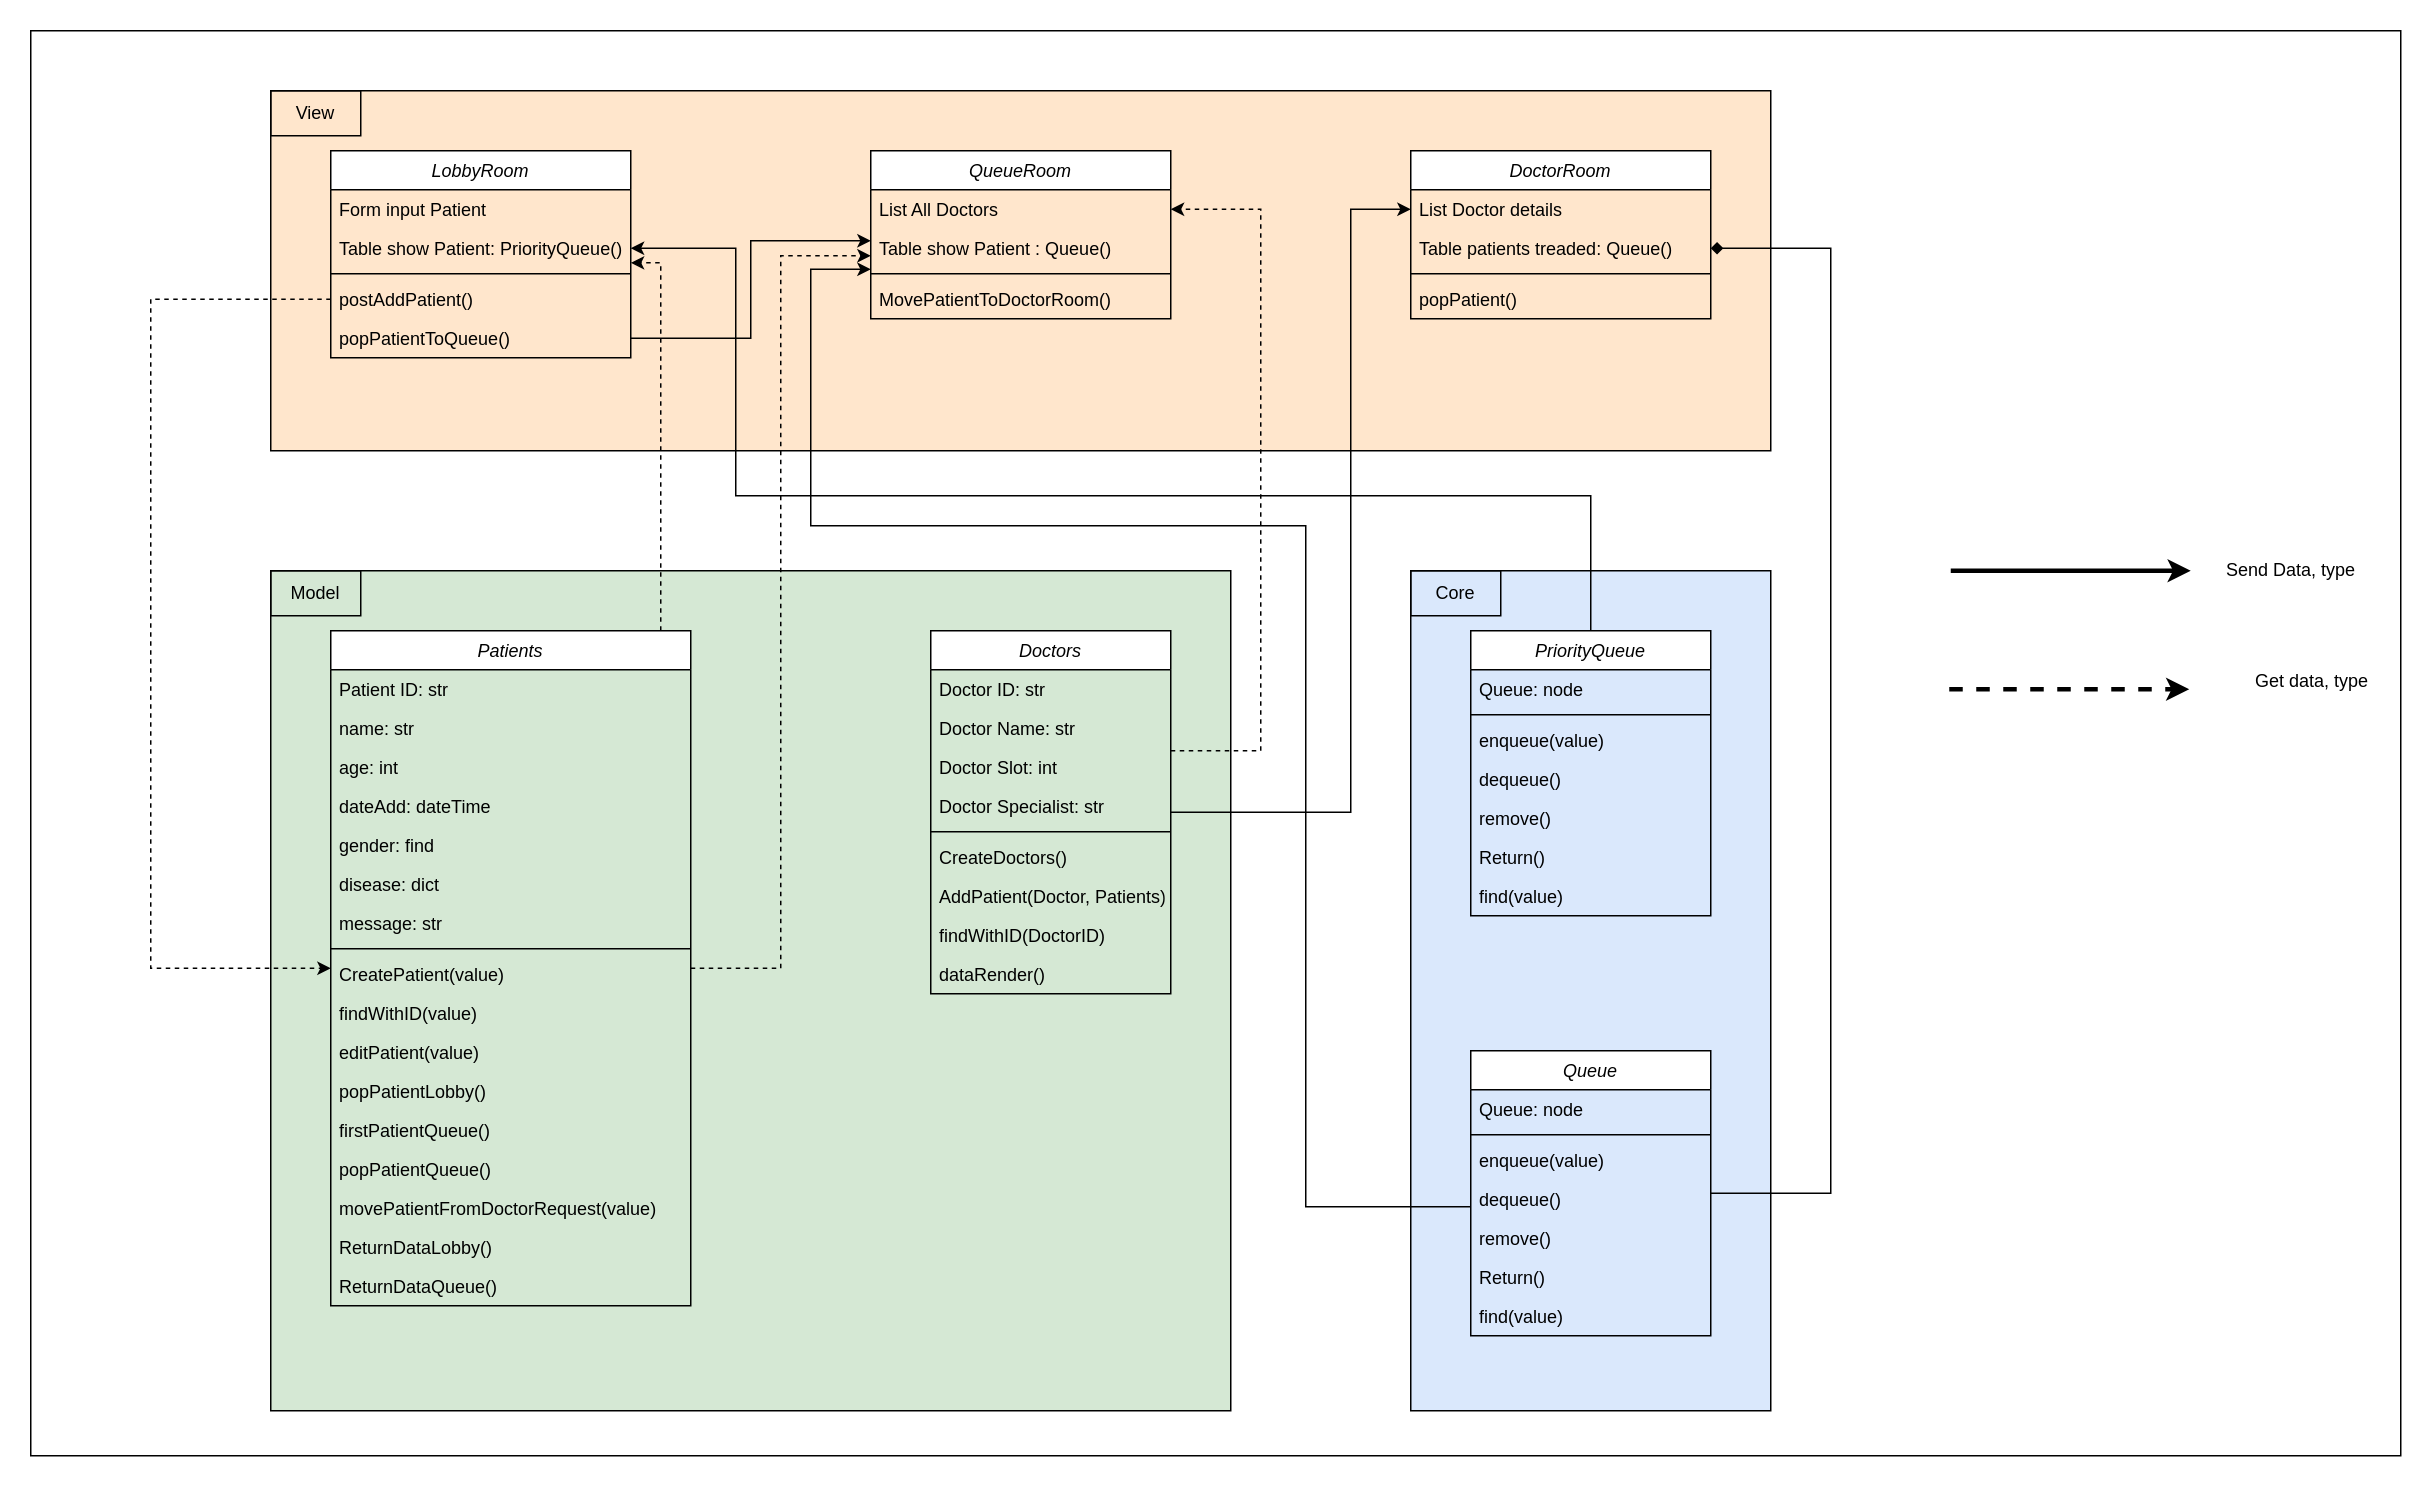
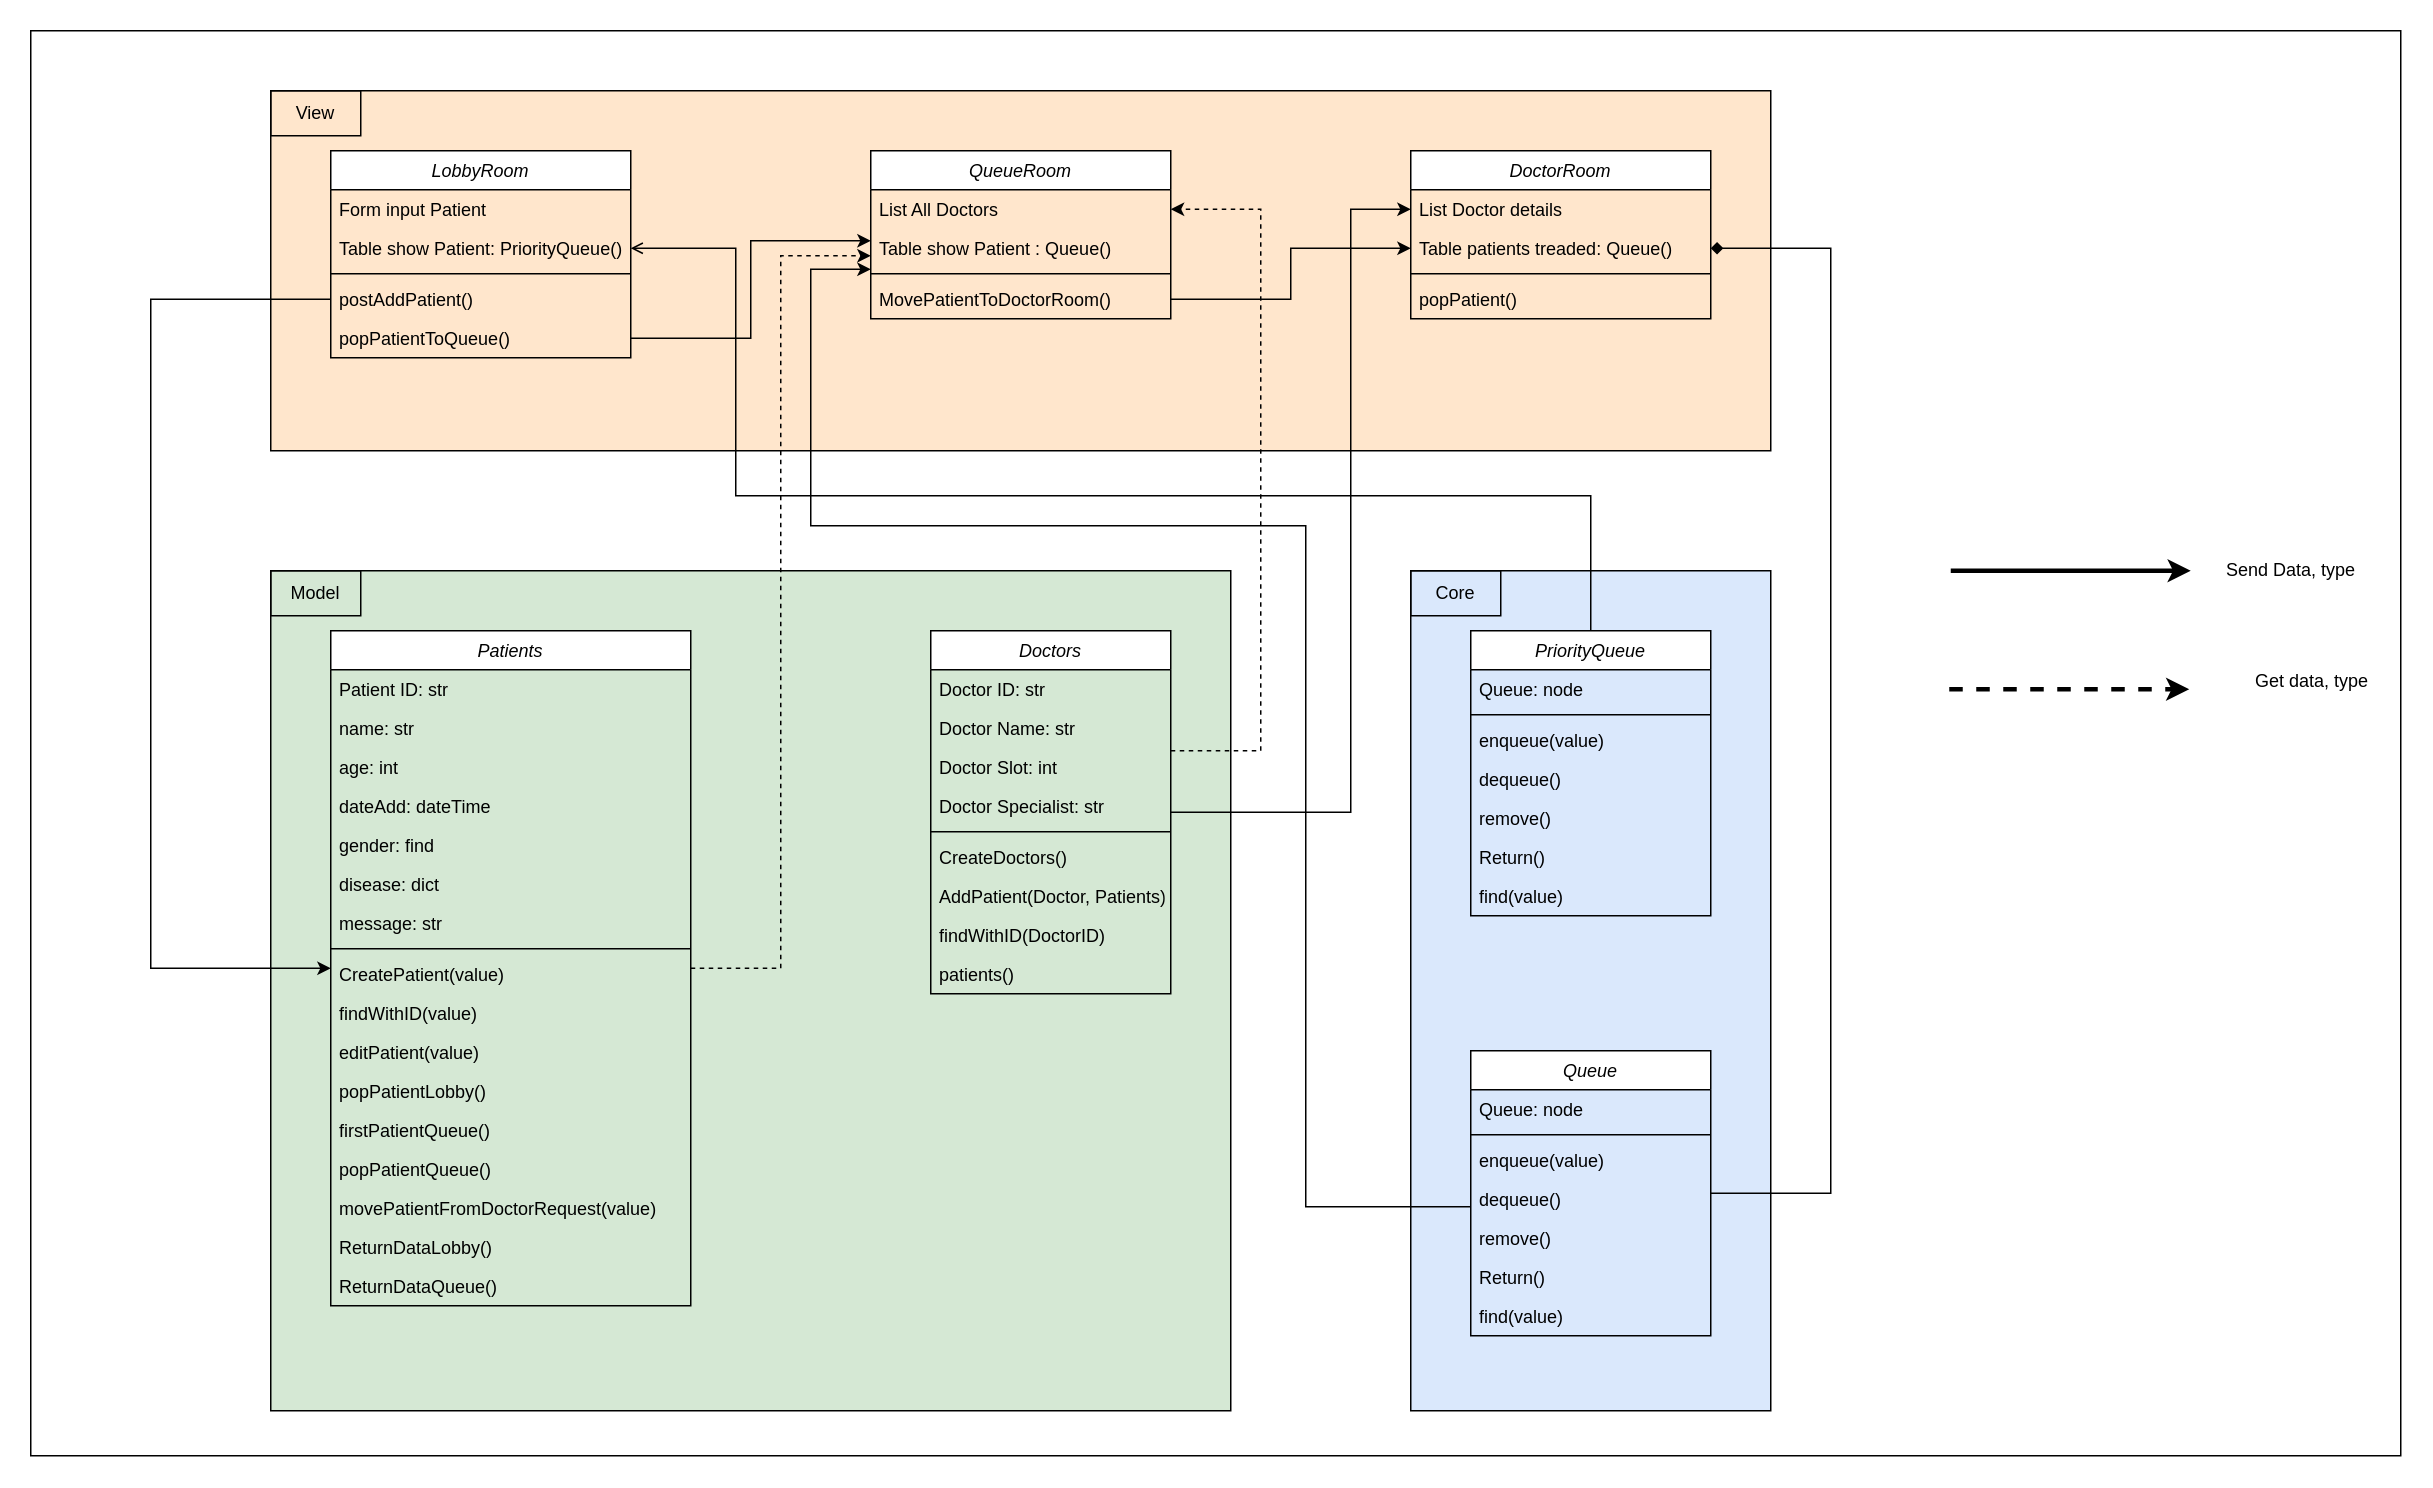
(642, 248) -> (639, 248)
none -> (1291, 278)
(661, 437) -> none
(151, 630) -> (151, 630)
(999, 975) -> (987, 975)
